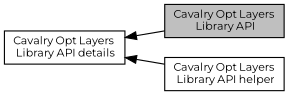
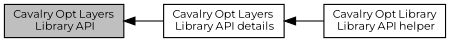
(151, 33) -> (149, 21)
(224, 74) -> (385, 21)
